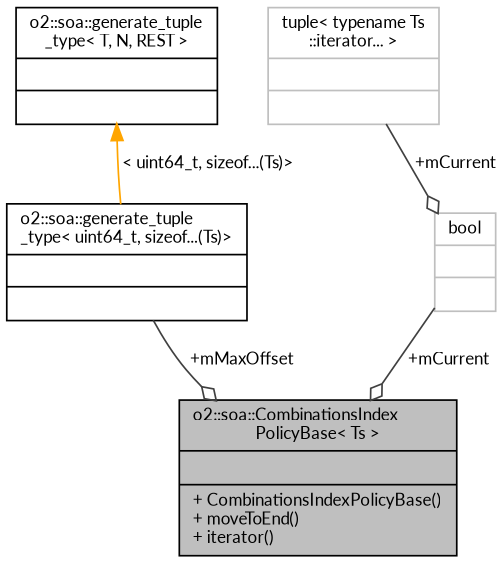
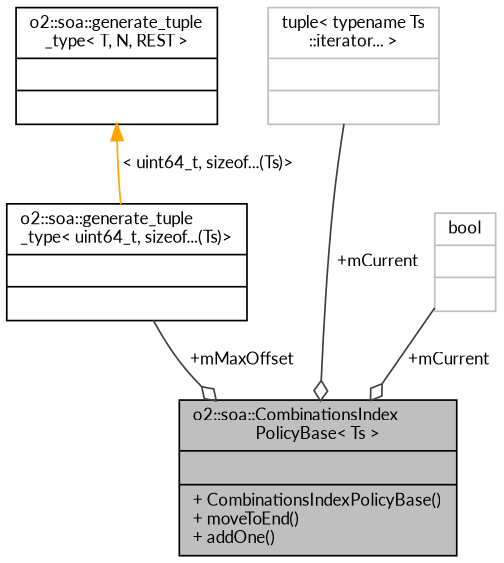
(407, 160) -> (329, 252)
(234, 538) -> (234, 538)
